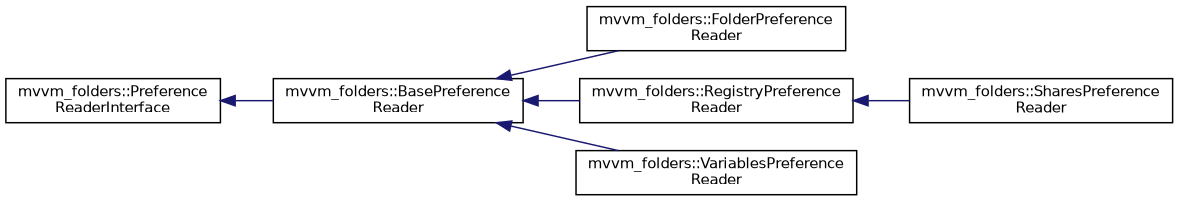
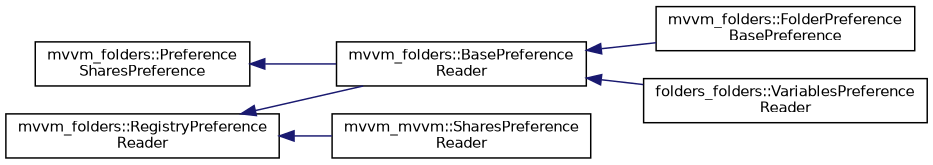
(716, 29) -> (785, 29)
(113, 101) -> (143, 64)
(559, 101) -> (309, 98)
(1041, 101) -> (461, 136)
(716, 173) -> (785, 101)
